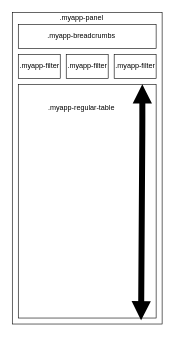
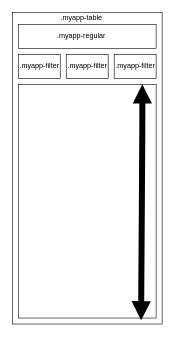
(82, 18) -> (82, 18)
(82, 36) -> (82, 36)
(81, 108) -> none
